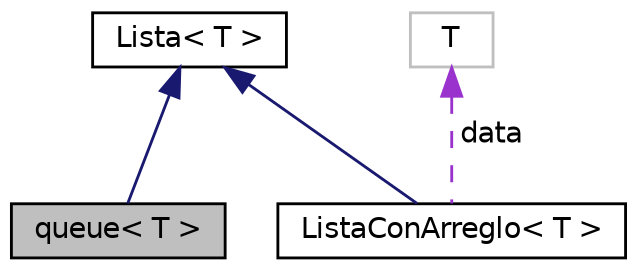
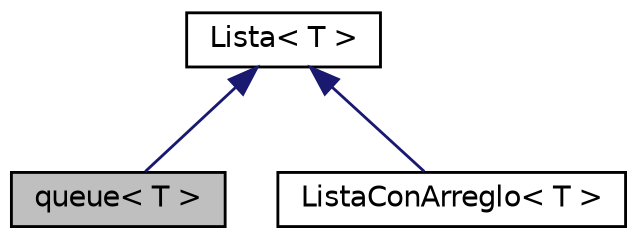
(452, 40) -> none
